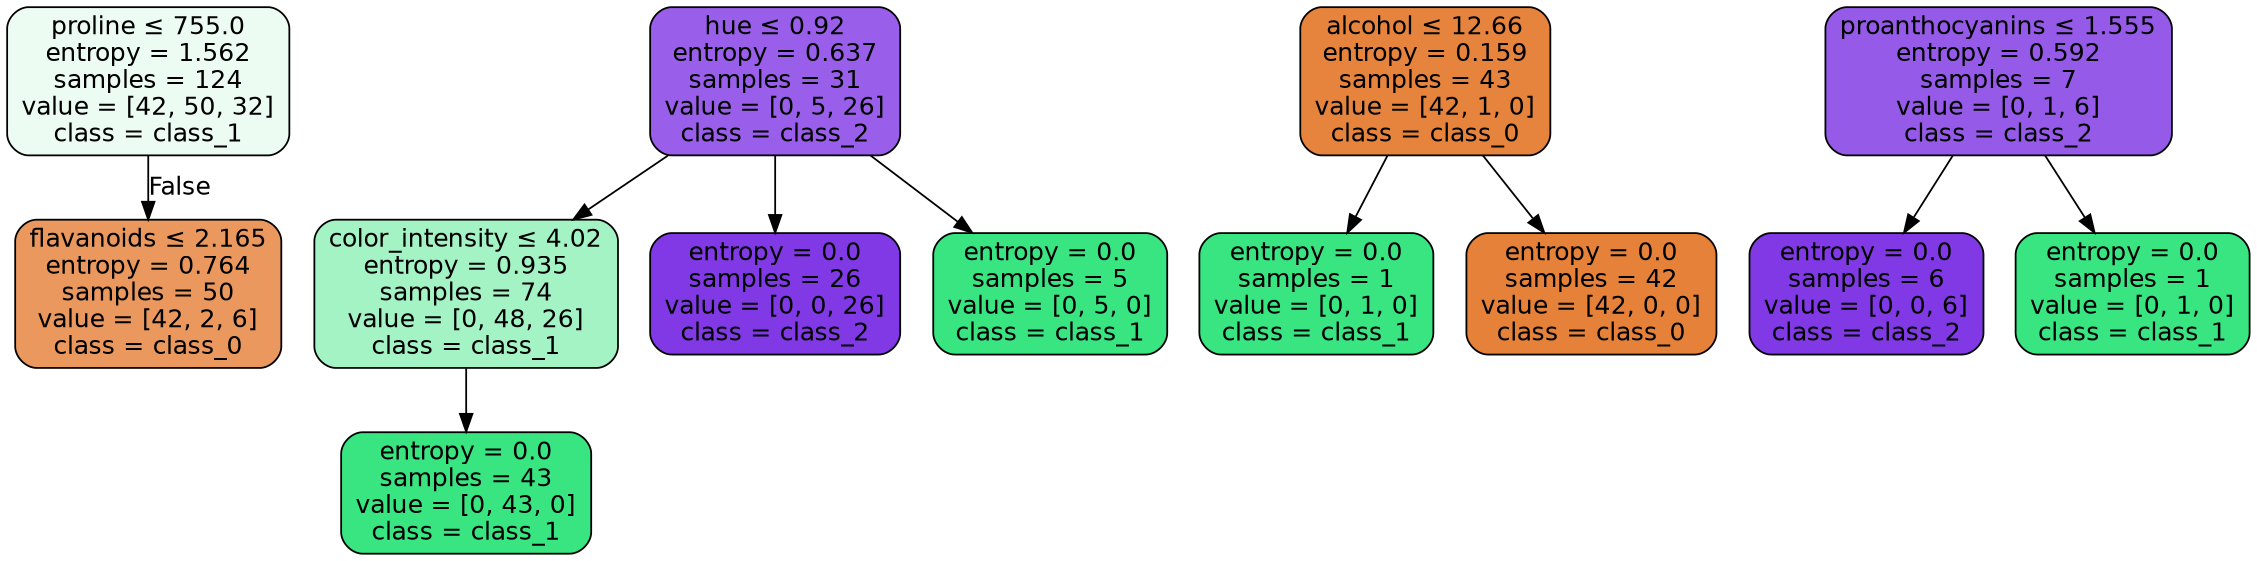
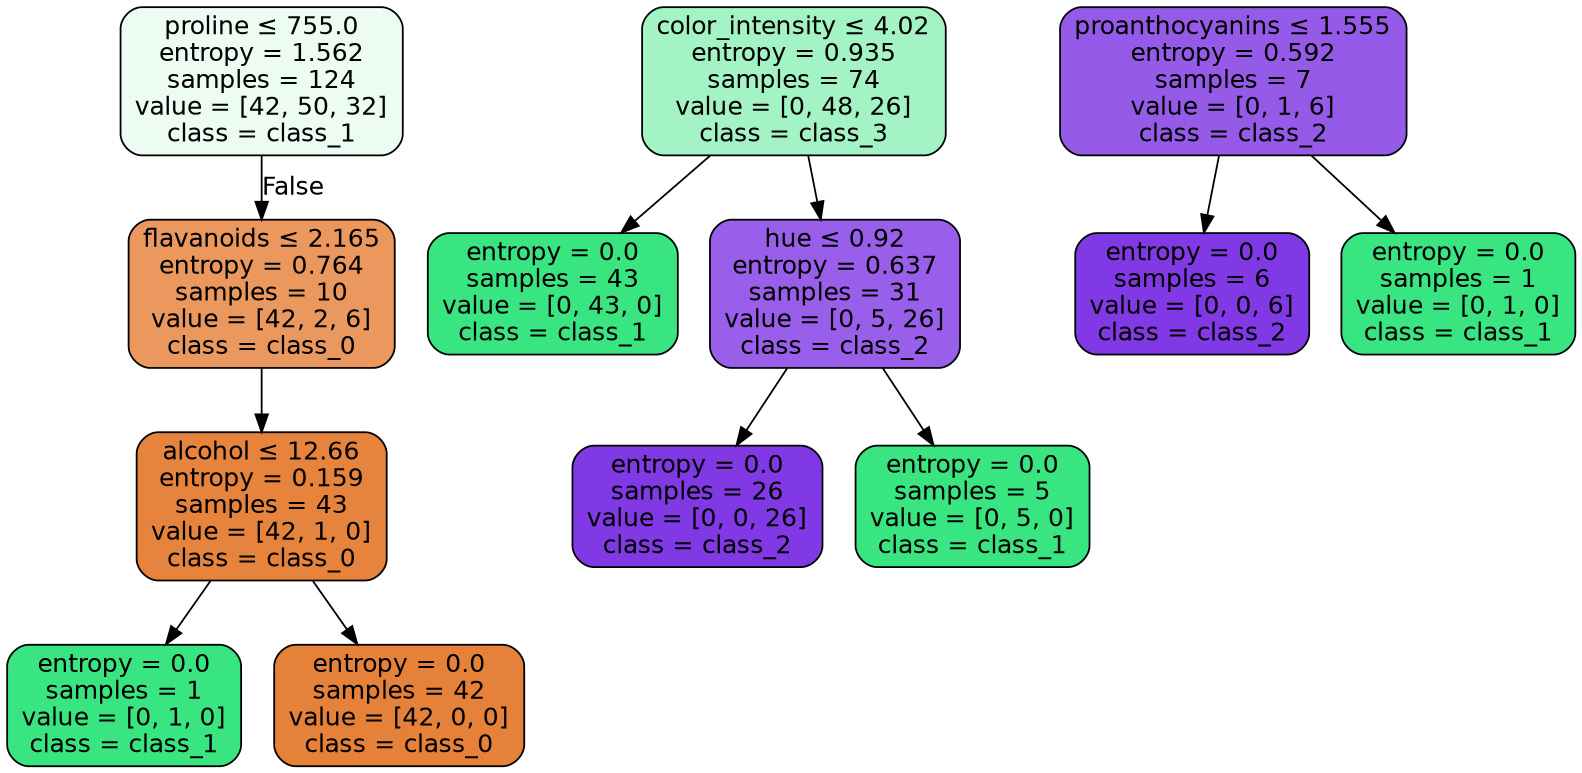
(628, 182) -> (813, 179)
(148, 293) -> (262, 293)
(466, 347) -> (794, 134)
none -> (262, 391)
